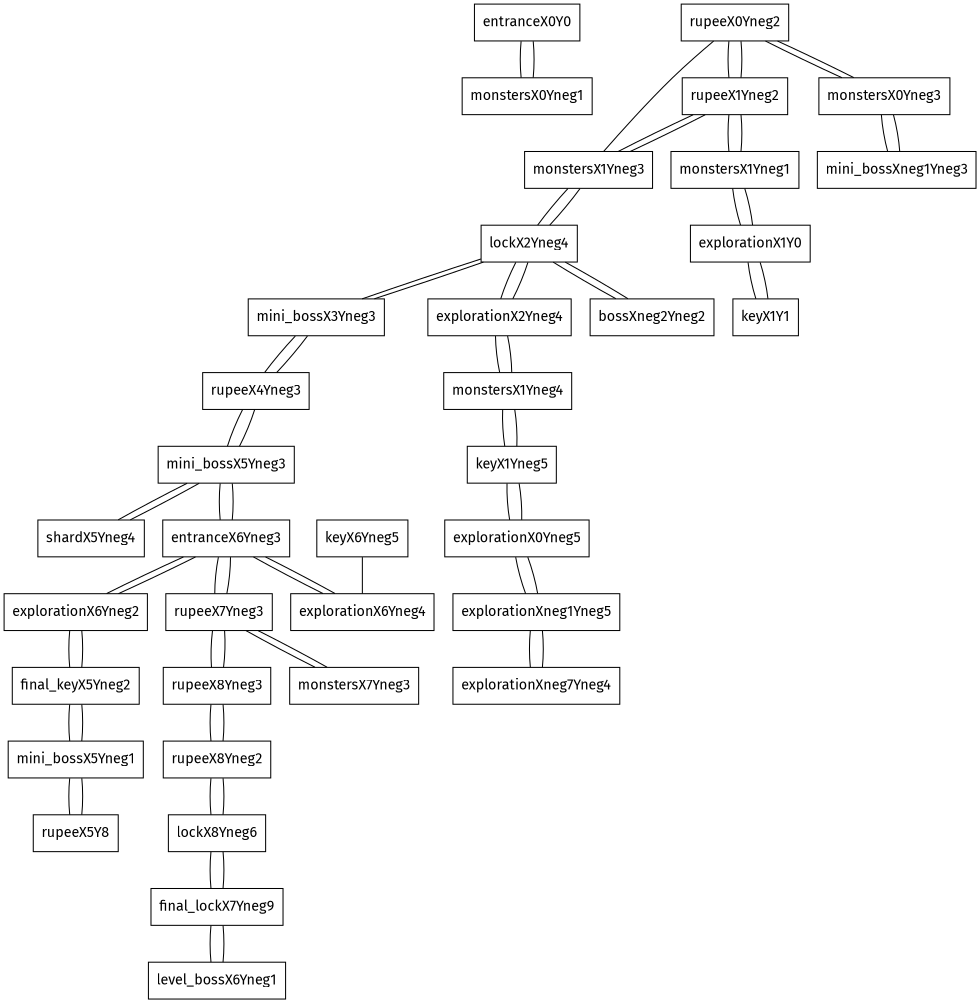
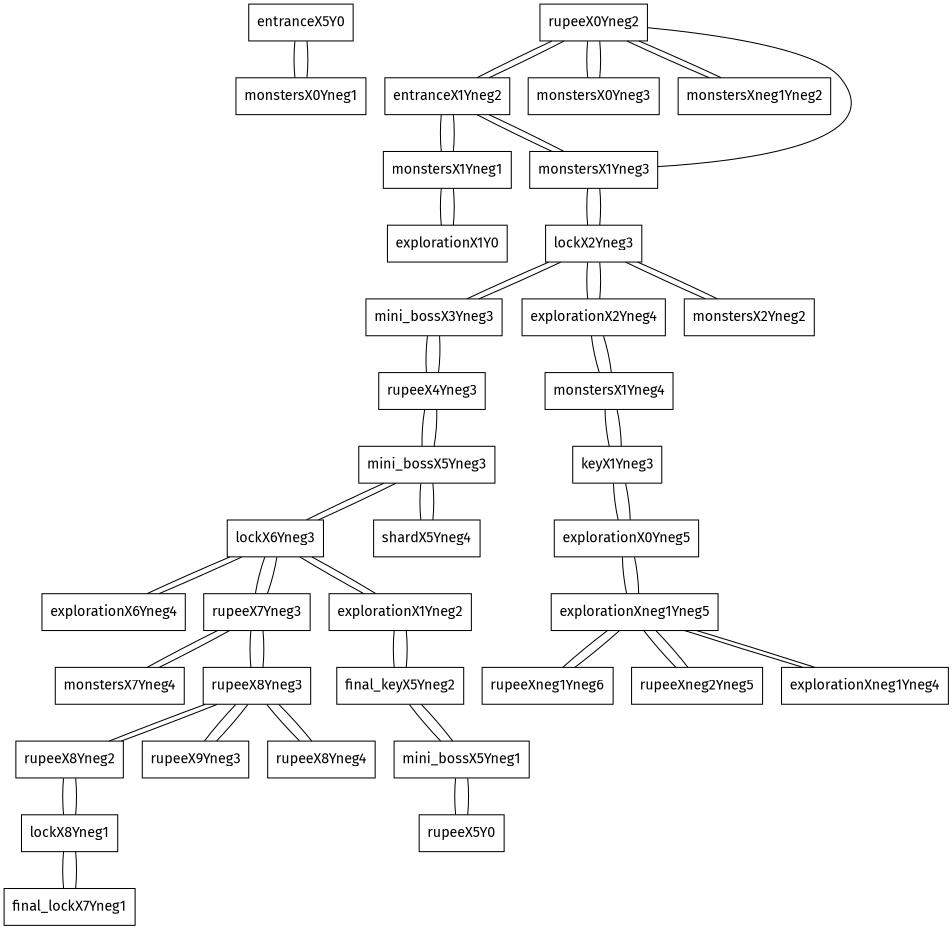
(527, 23) -> (301, 23)
(735, 96) -> (447, 96)
none -> (754, 96)
(897, 170) -> none
(529, 244) -> (594, 244)
(652, 317) -> (749, 317)
(766, 317) -> none
(512, 465) -> (617, 465)
(226, 538) -> (275, 538)
(362, 538) -> none
(76, 612) -> (400, 612)
(354, 686) -> (120, 686)
(536, 686) -> (865, 686)
none -> (548, 686)
none -> (697, 686)
none -> (196, 760)
none -> (321, 760)
(76, 833) -> (462, 833)
(217, 833) -> (70, 833)
(217, 907) -> (70, 907)
(217, 981) -> none
